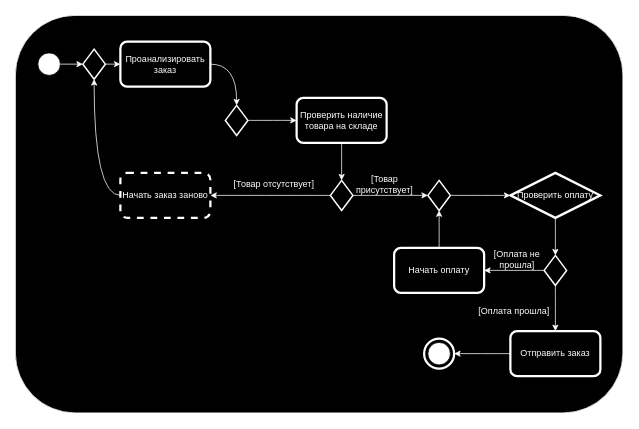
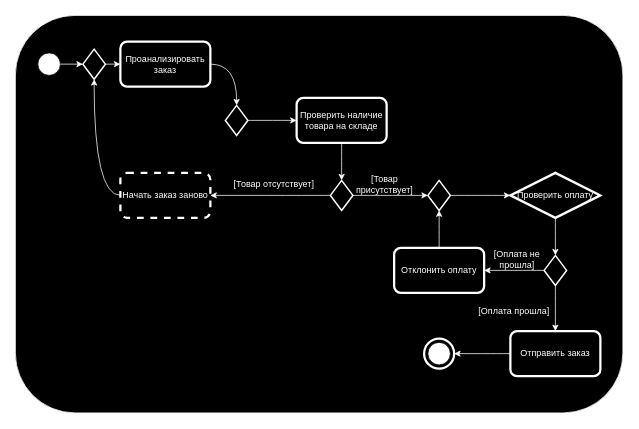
(439, 270) -> (439, 270)
